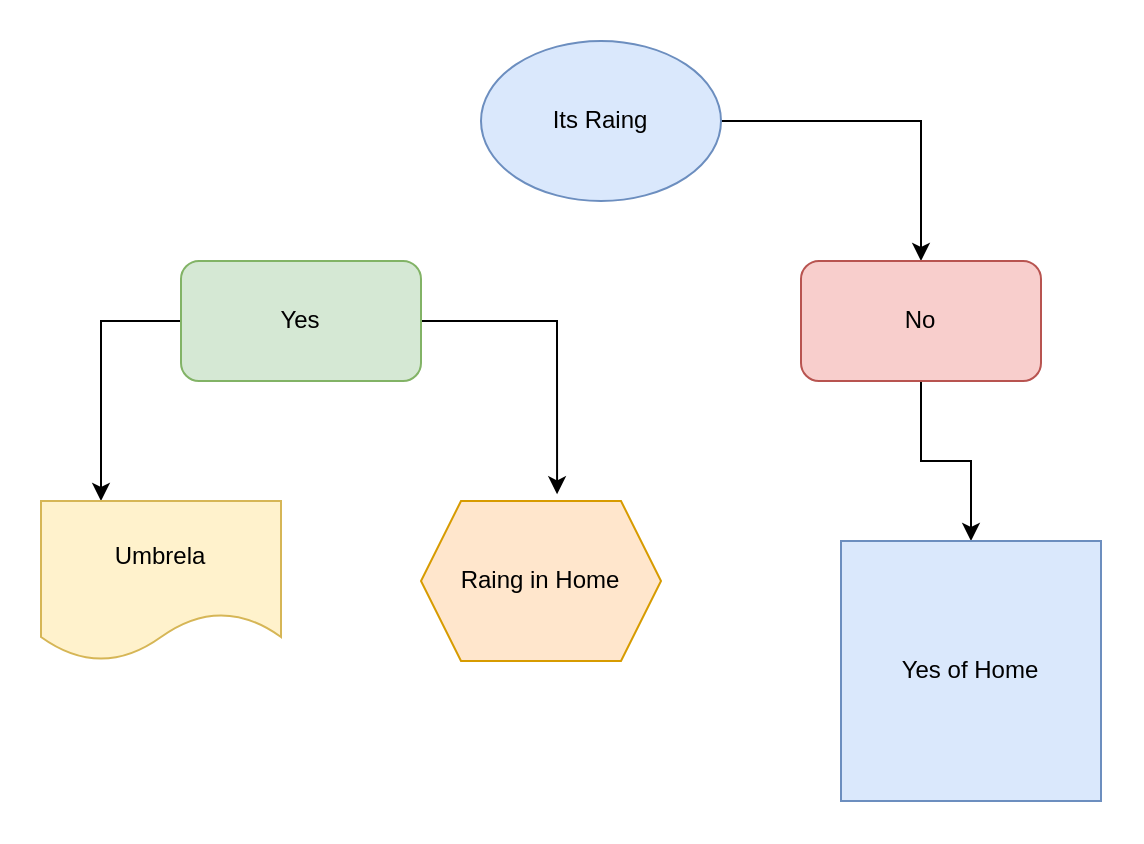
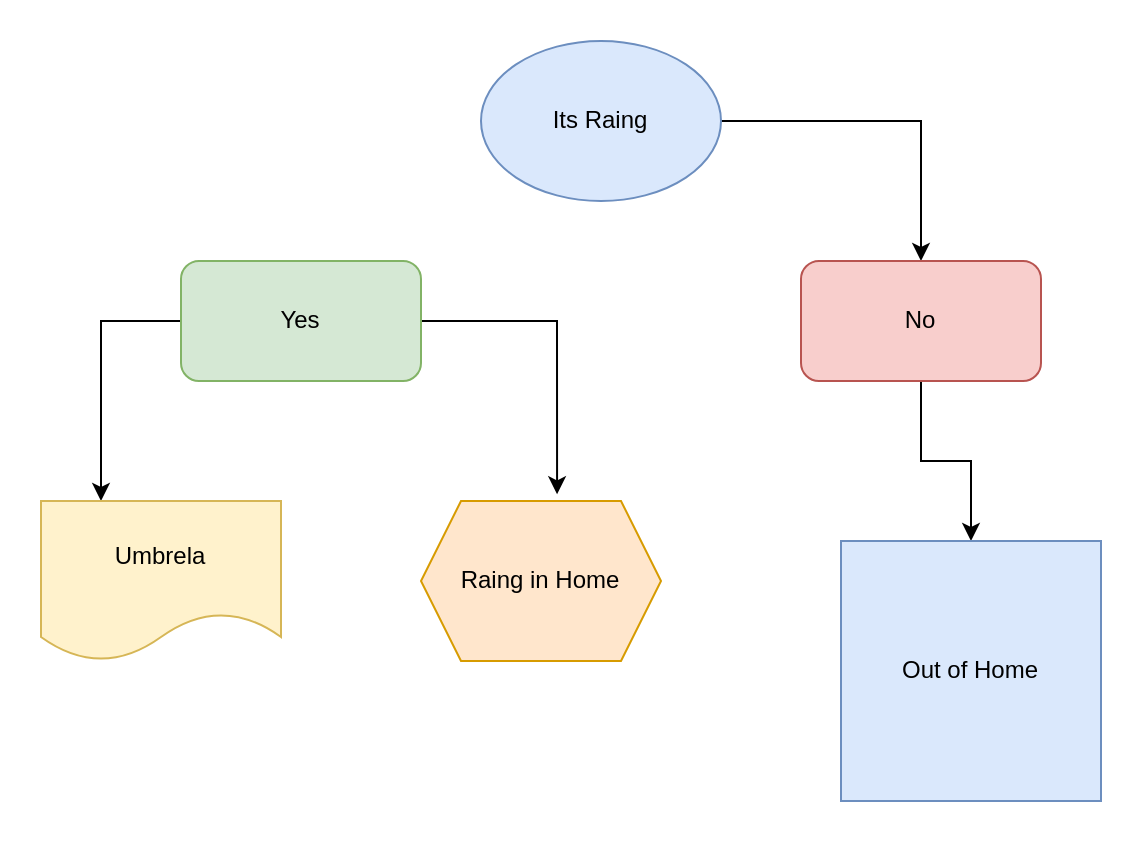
(971, 671) -> (971, 671)
